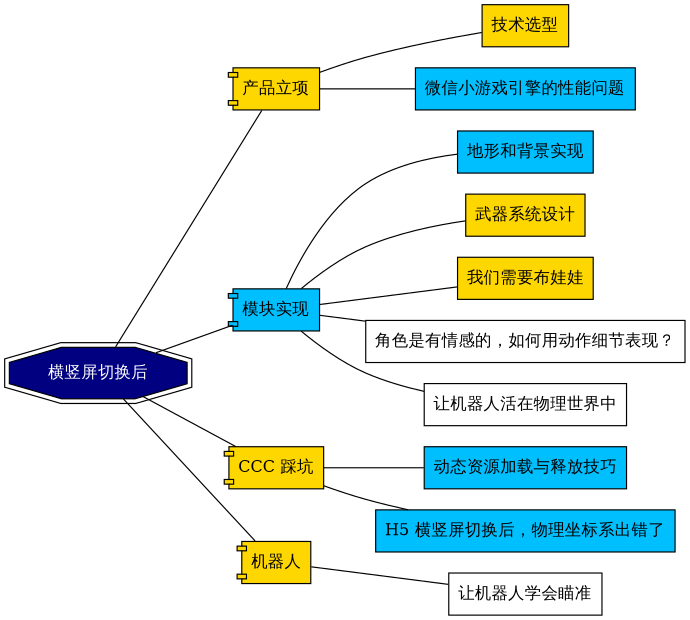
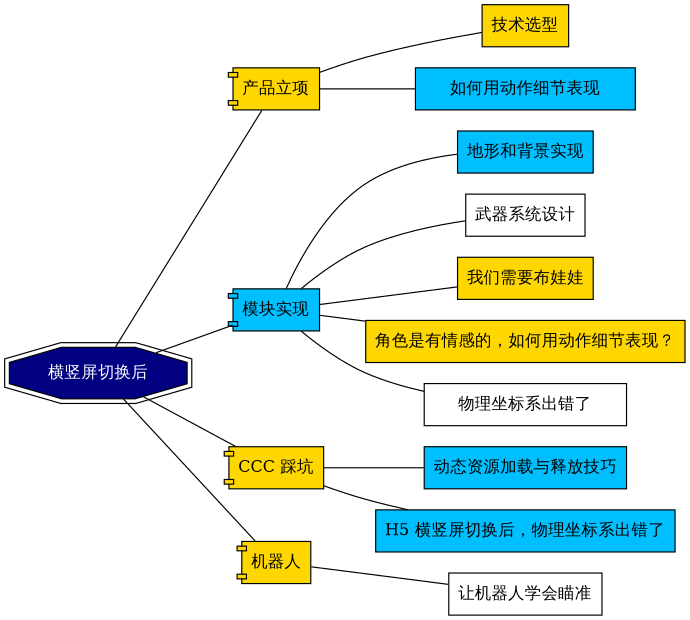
(525, 89) -> (525, 89)
(525, 215) -> (525, 215)
(525, 341) -> (525, 341)
(525, 405) -> (525, 405)
